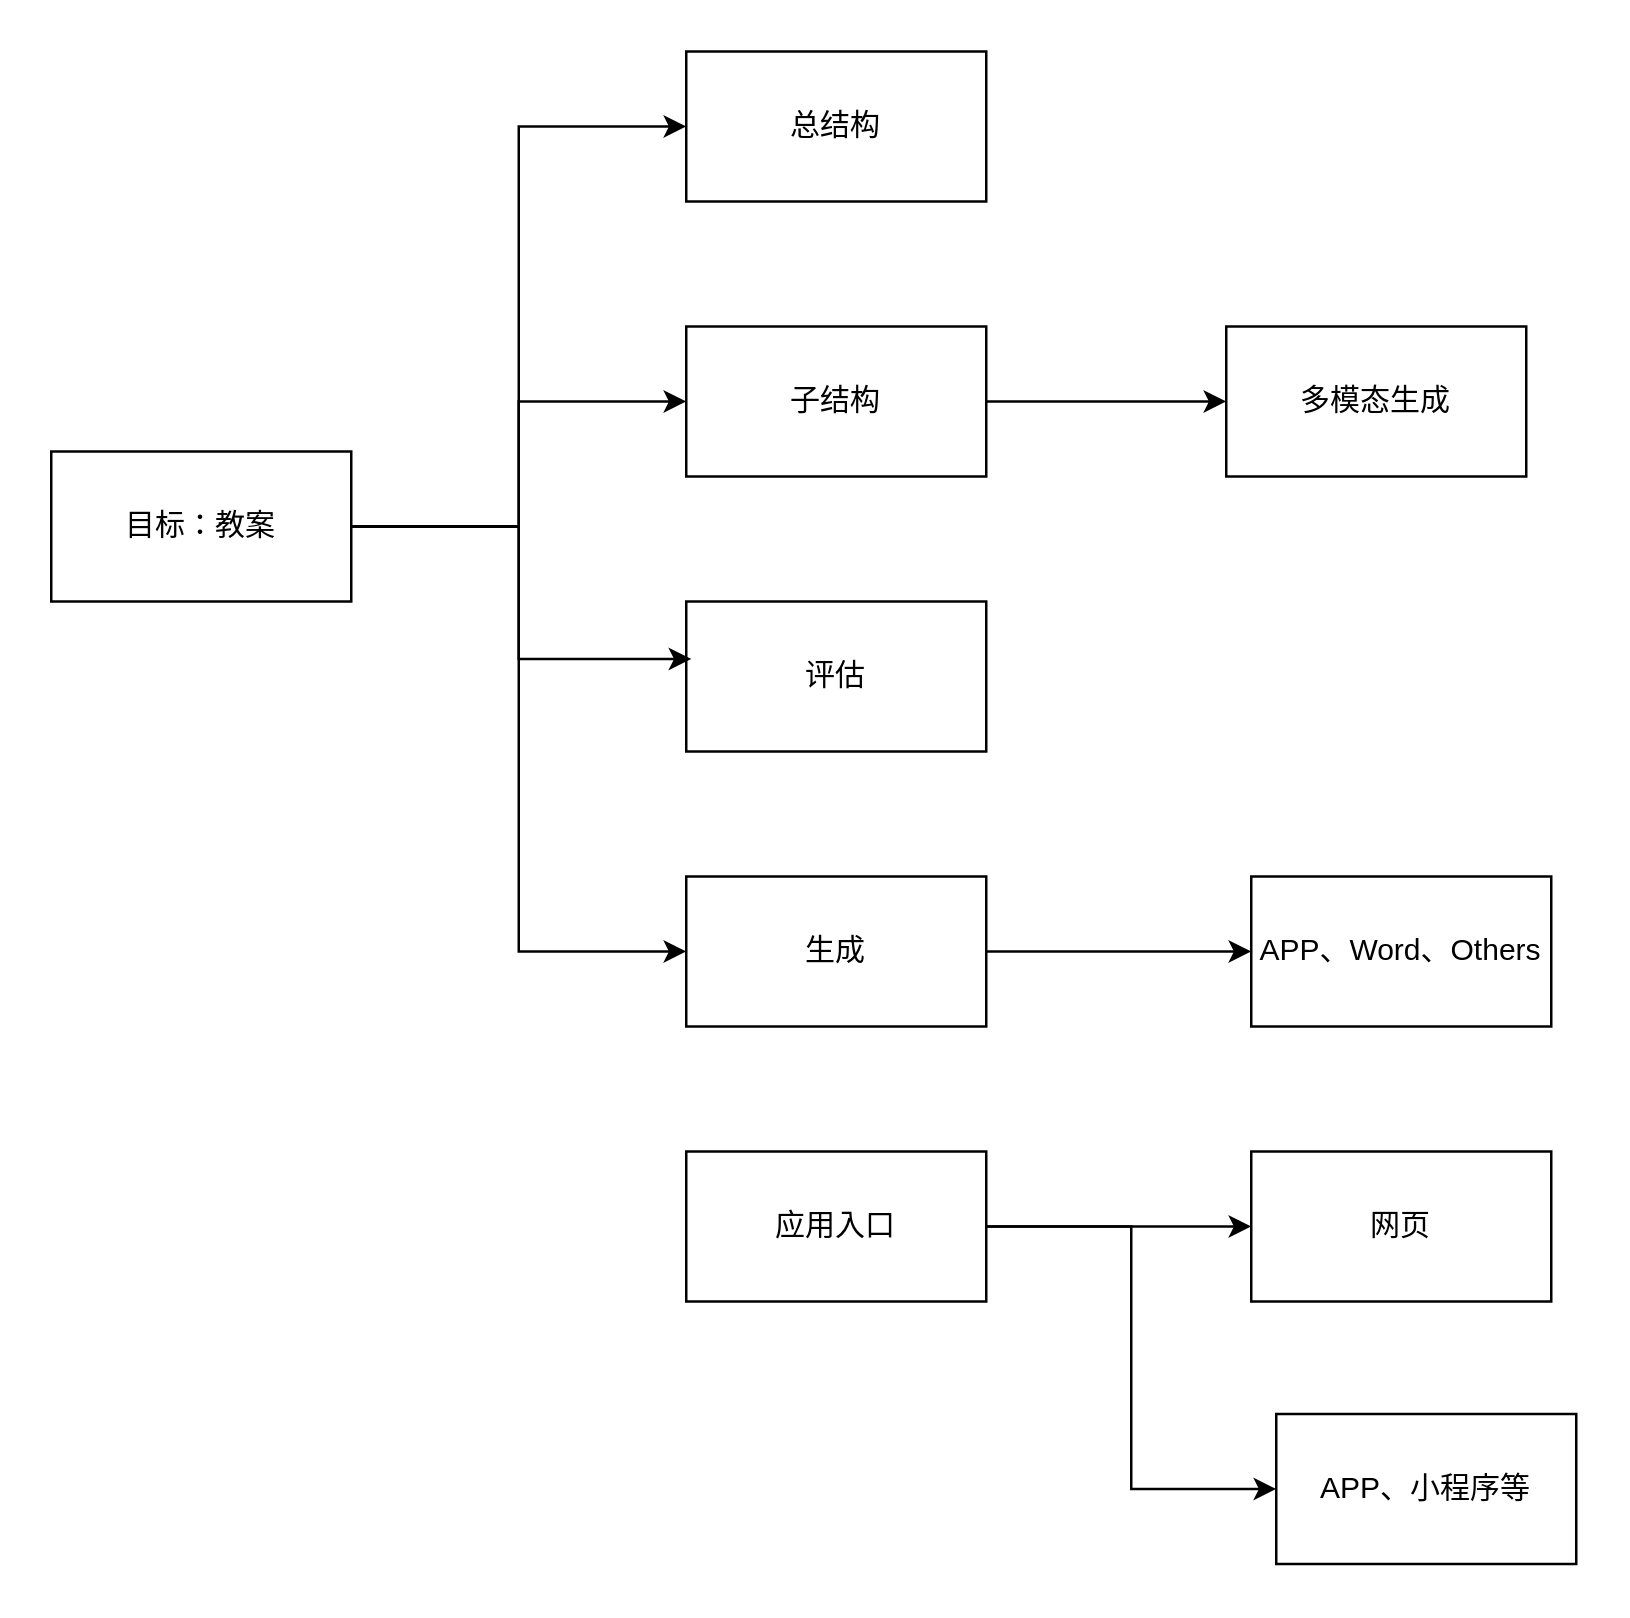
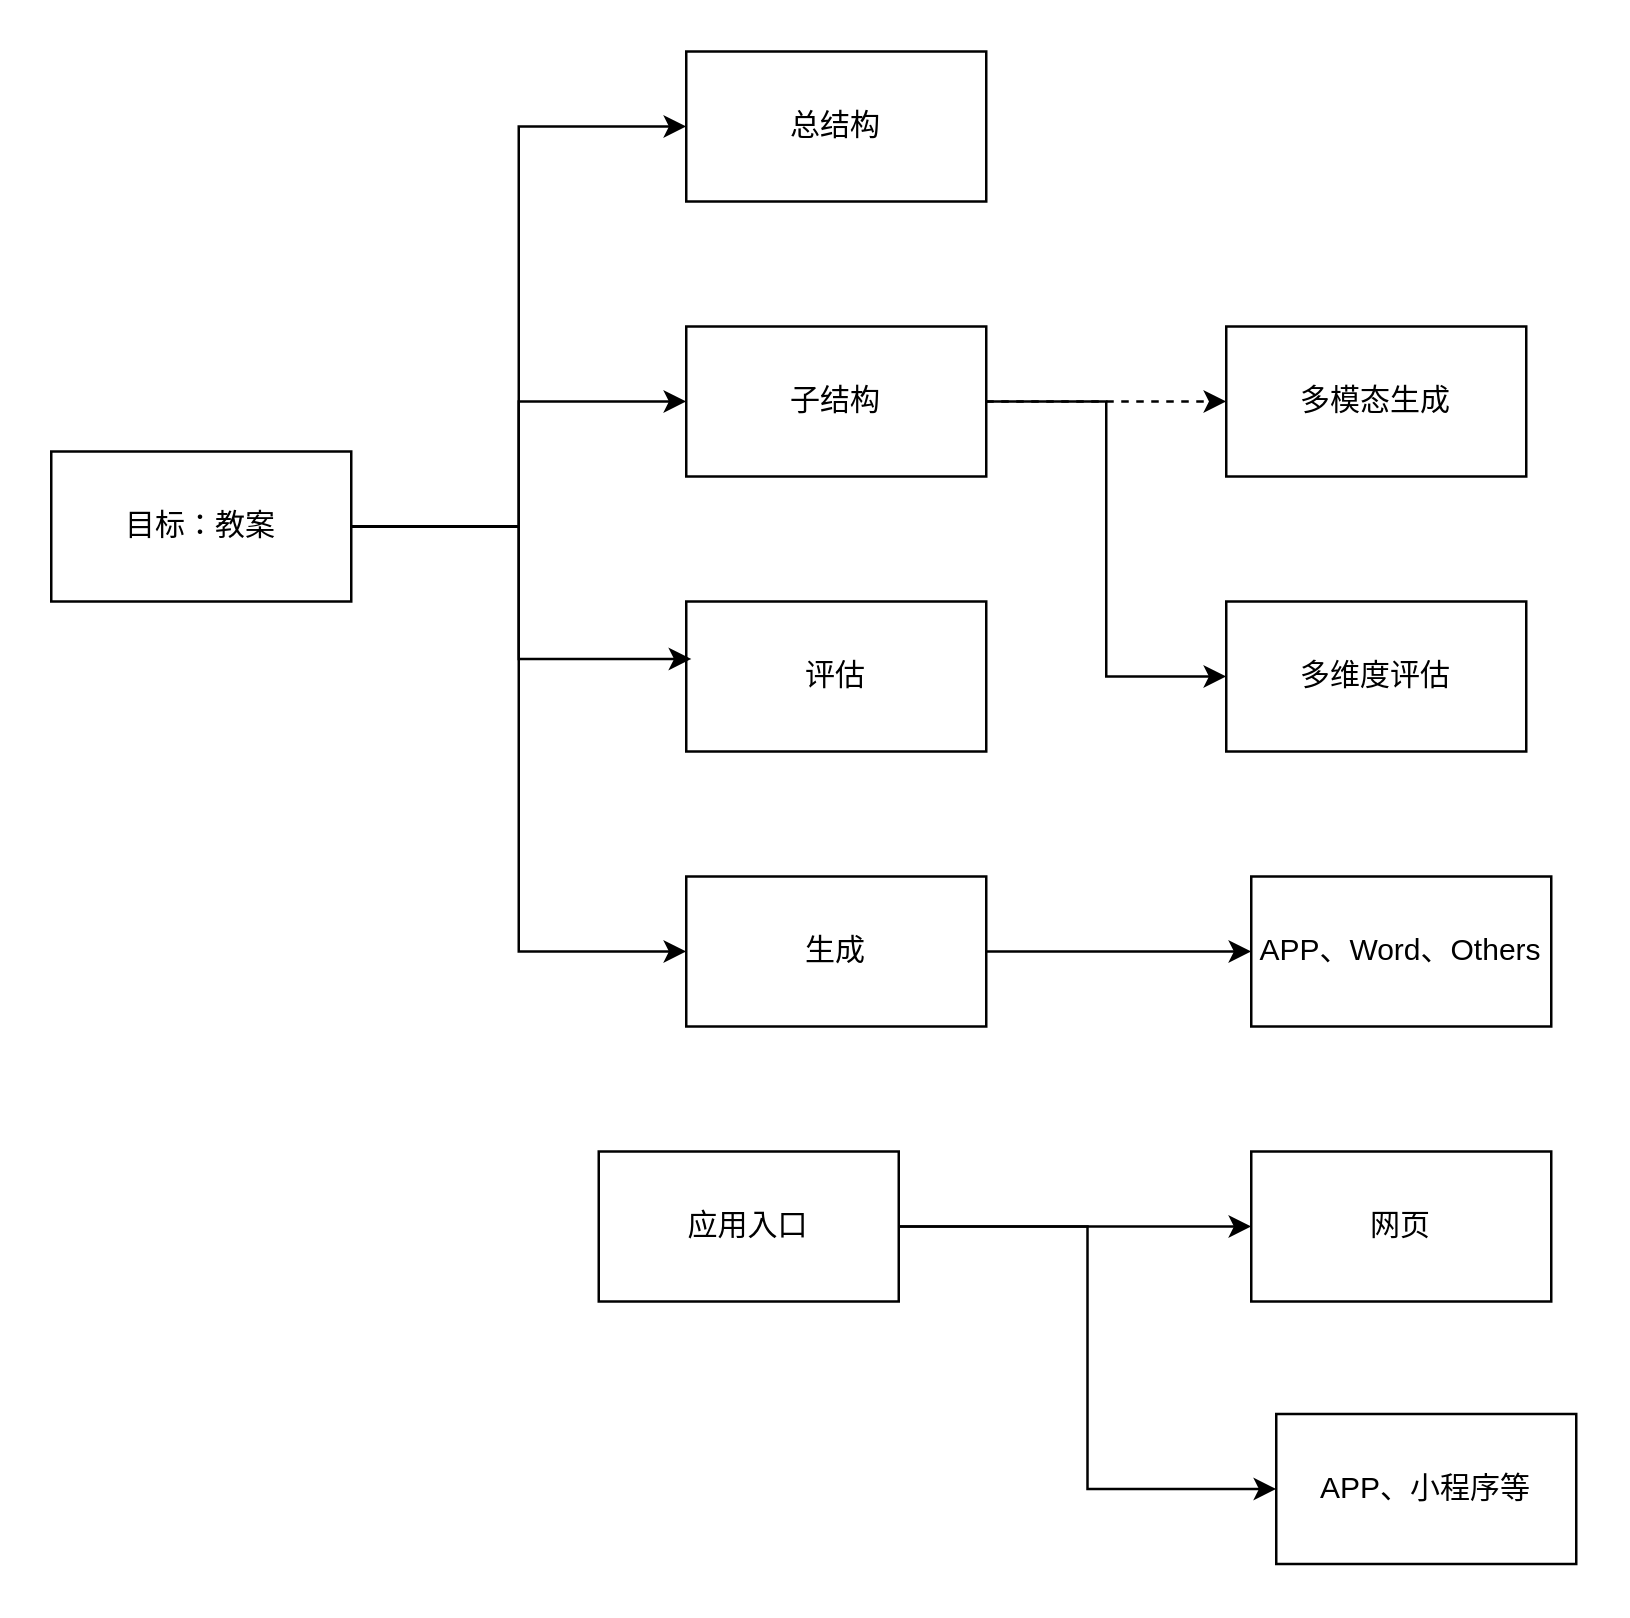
(1161, 401) -> (1161, 401)
none -> (1106, 593)
none -> (1376, 676)
(836, 1226) -> (749, 1226)
